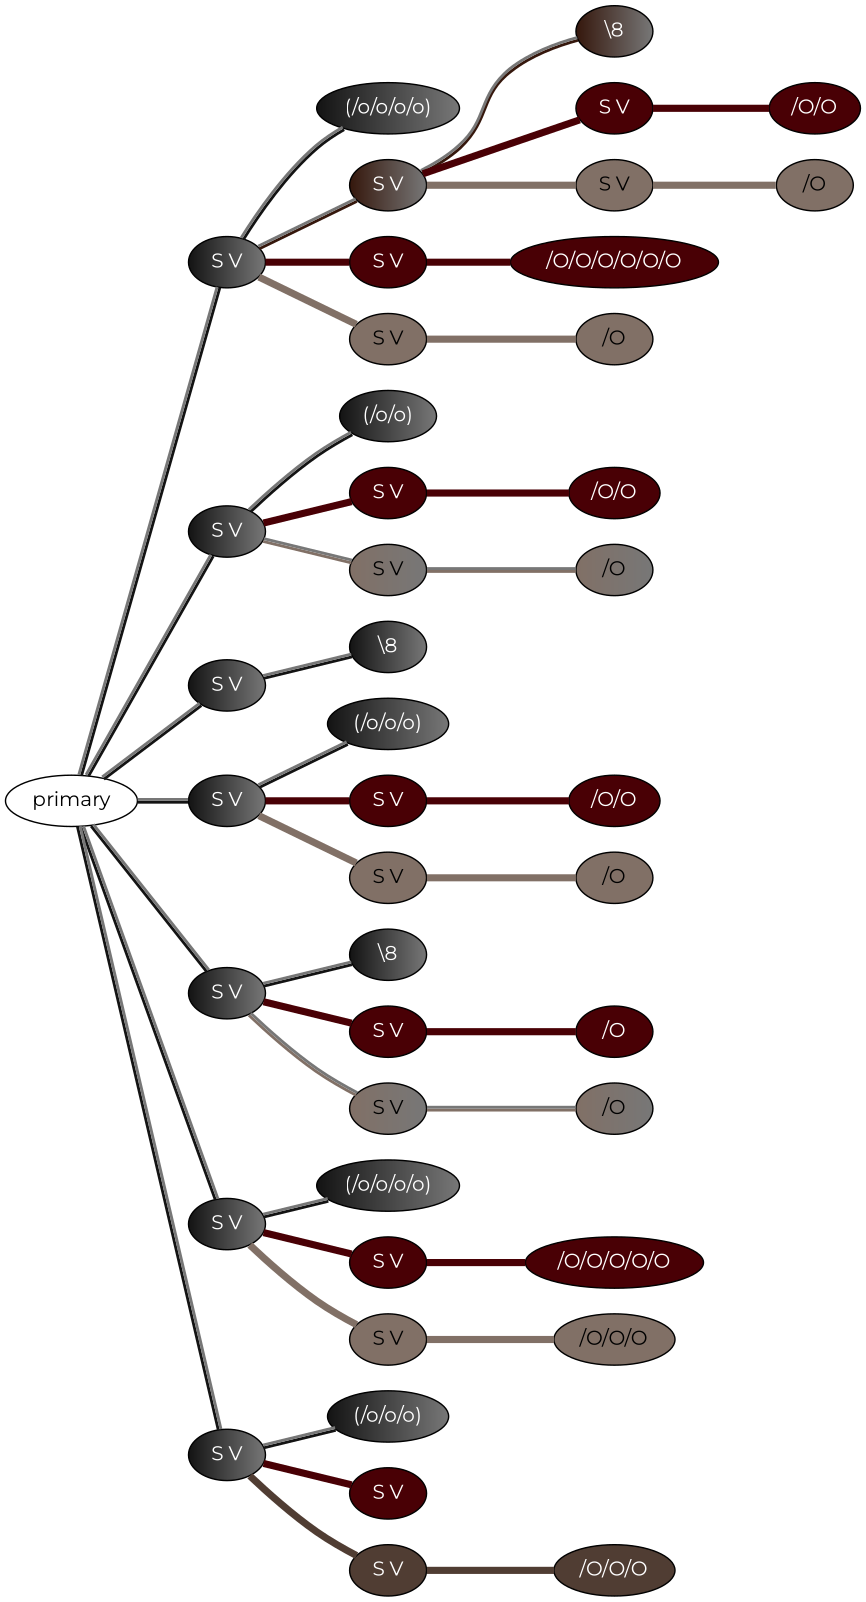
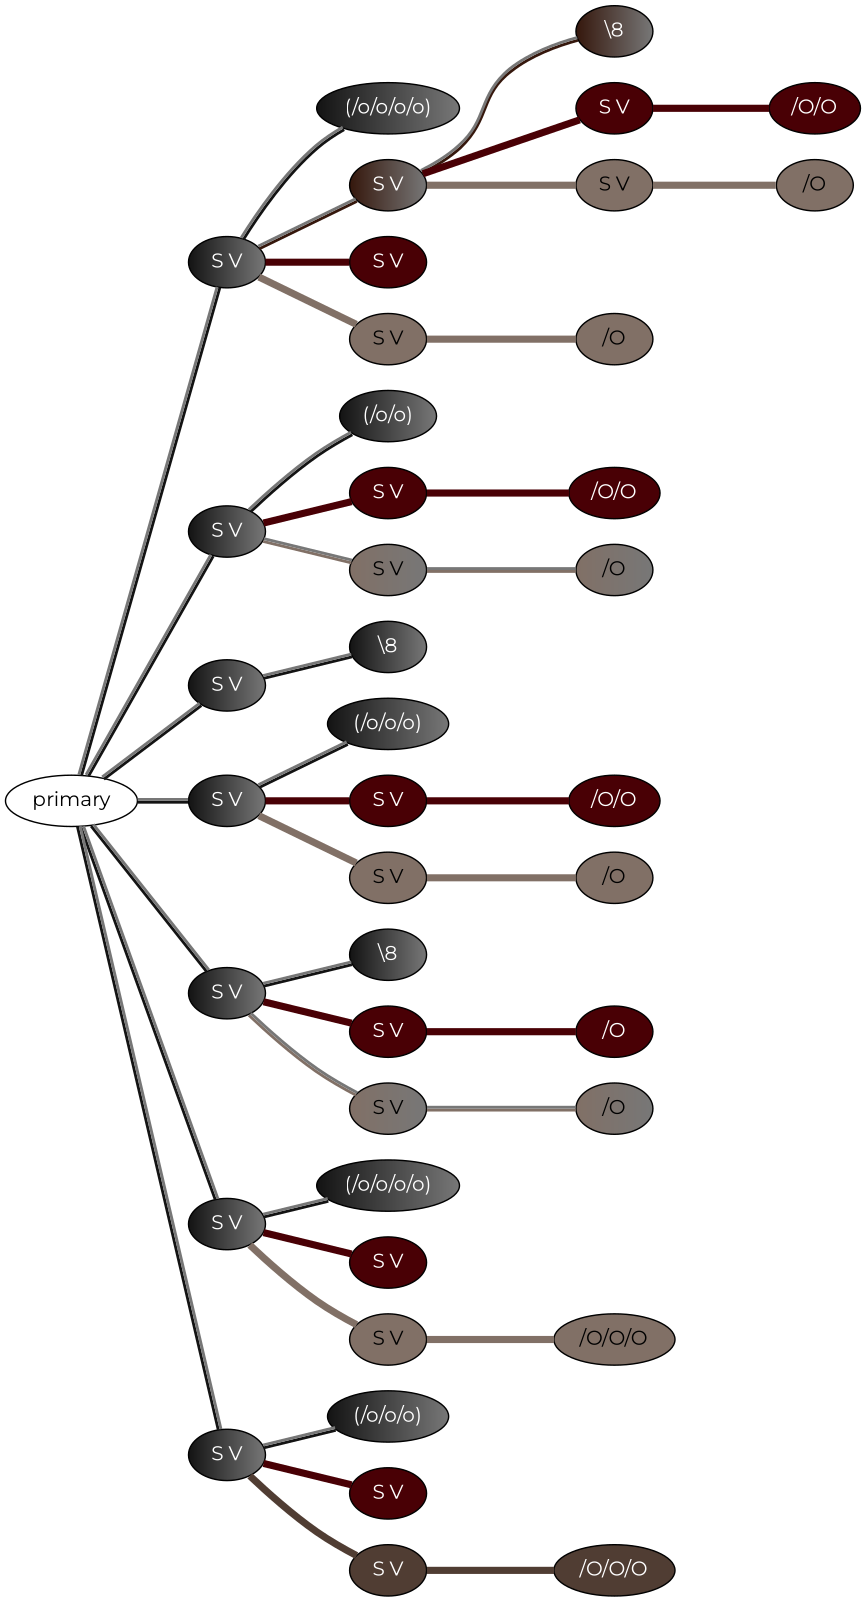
(614, 262) -> none
(614, 1263) -> none
